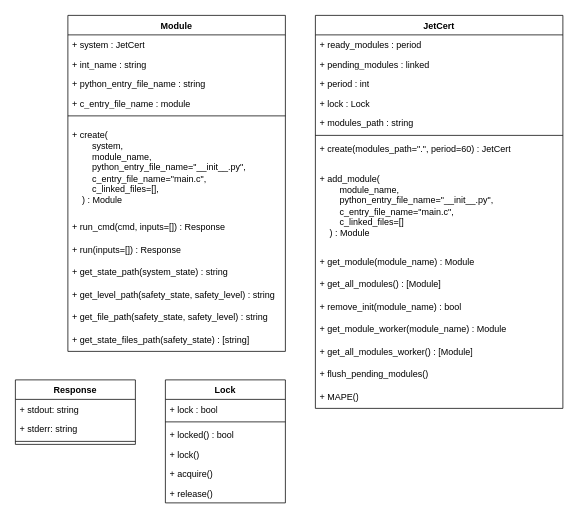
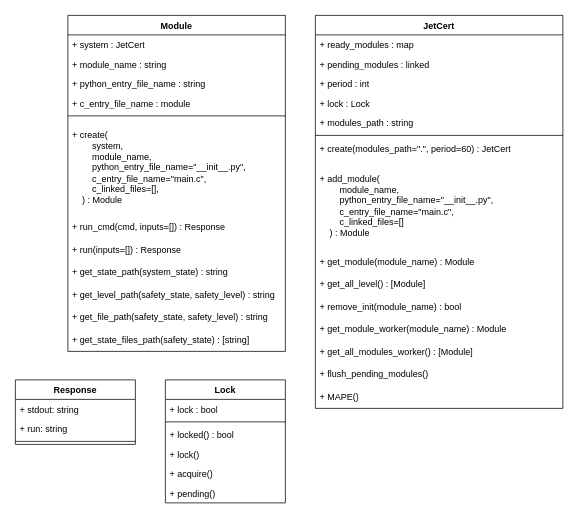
(373, 46) -> (367, 46)
(113, 65) -> (121, 65)
(386, 285) -> (380, 285)
(56, 430) -> (48, 430)
(195, 494) -> (195, 494)
